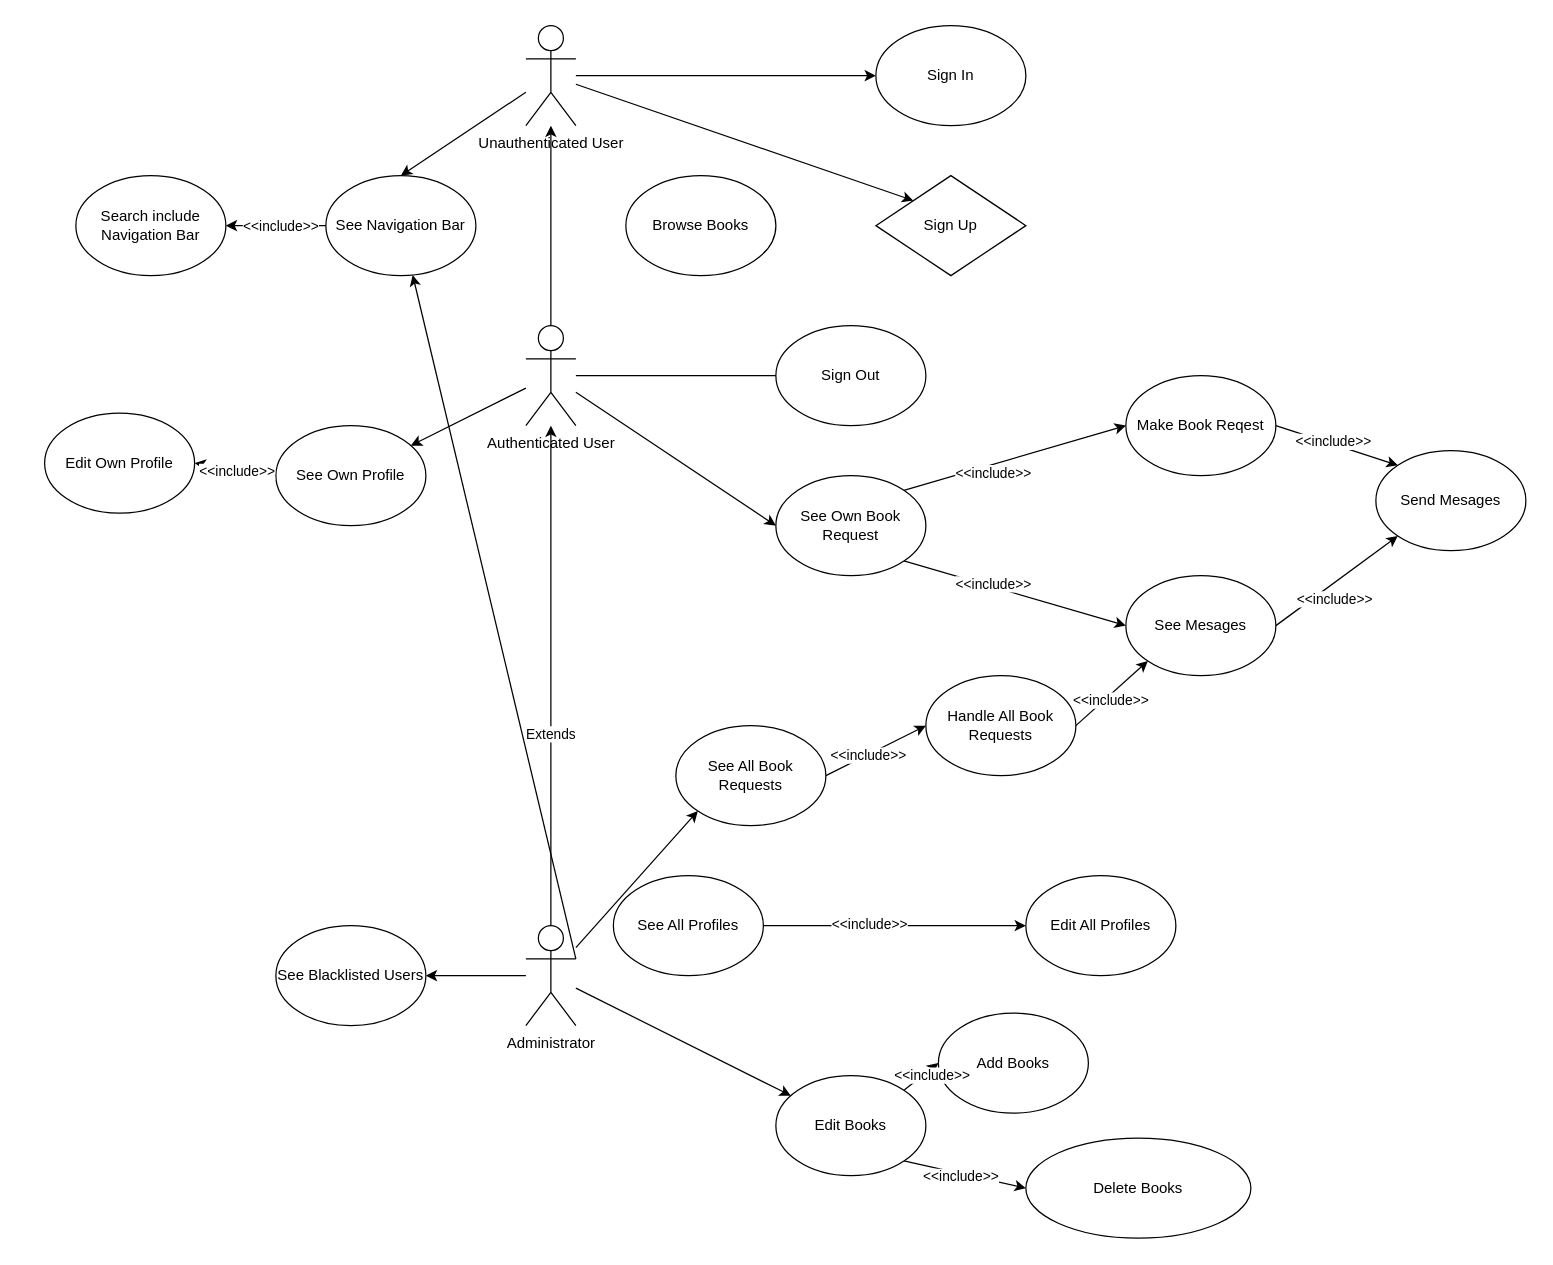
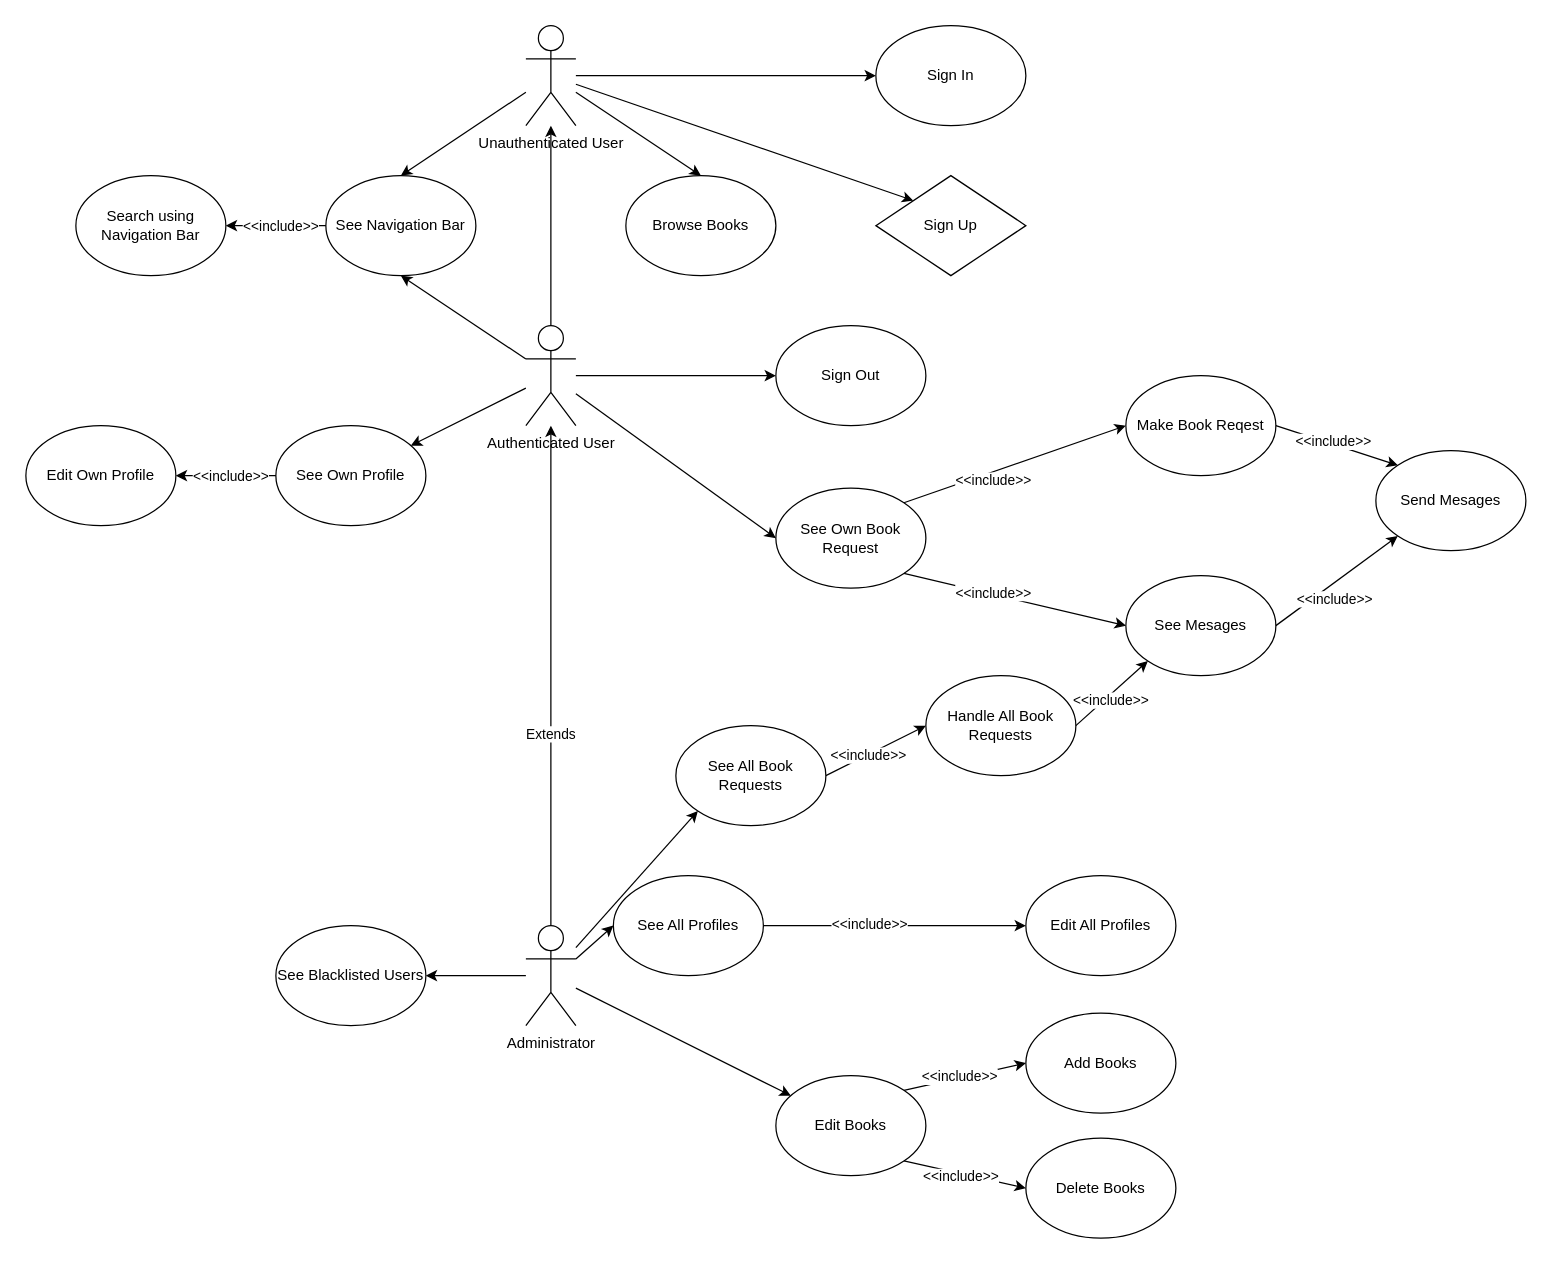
none -> (635, 132)
(151, 226) -> (151, 226)
none -> (466, 319)
(769, 376) -> (766, 376)
(119, 463) -> (101, 476)
(851, 526) -> (851, 538)
(481, 564) -> (591, 945)
(1013, 1063) -> (1101, 1063)
(1138, 1188) -> (1101, 1188)
